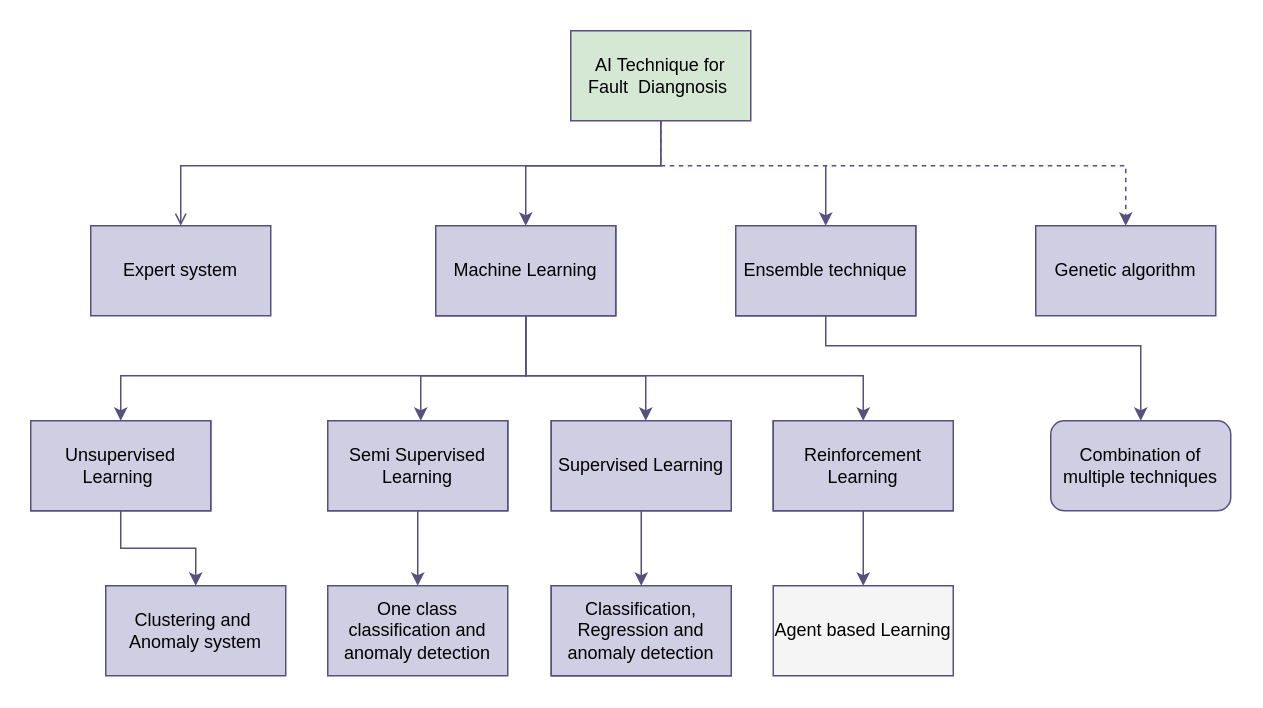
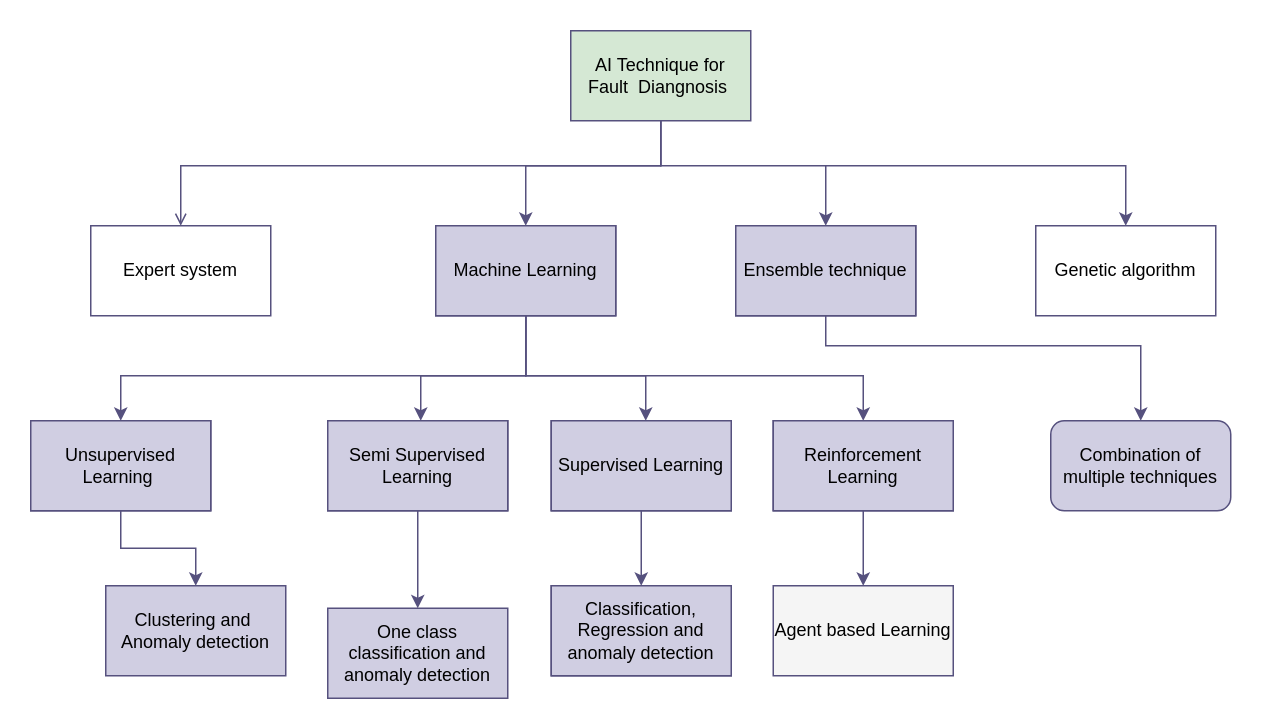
(919, 166) -> (919, 166)
(181, 271) -> (181, 271)
(1126, 271) -> (1126, 271)
(196, 631) -> (196, 631)
(418, 631) -> (418, 653)
